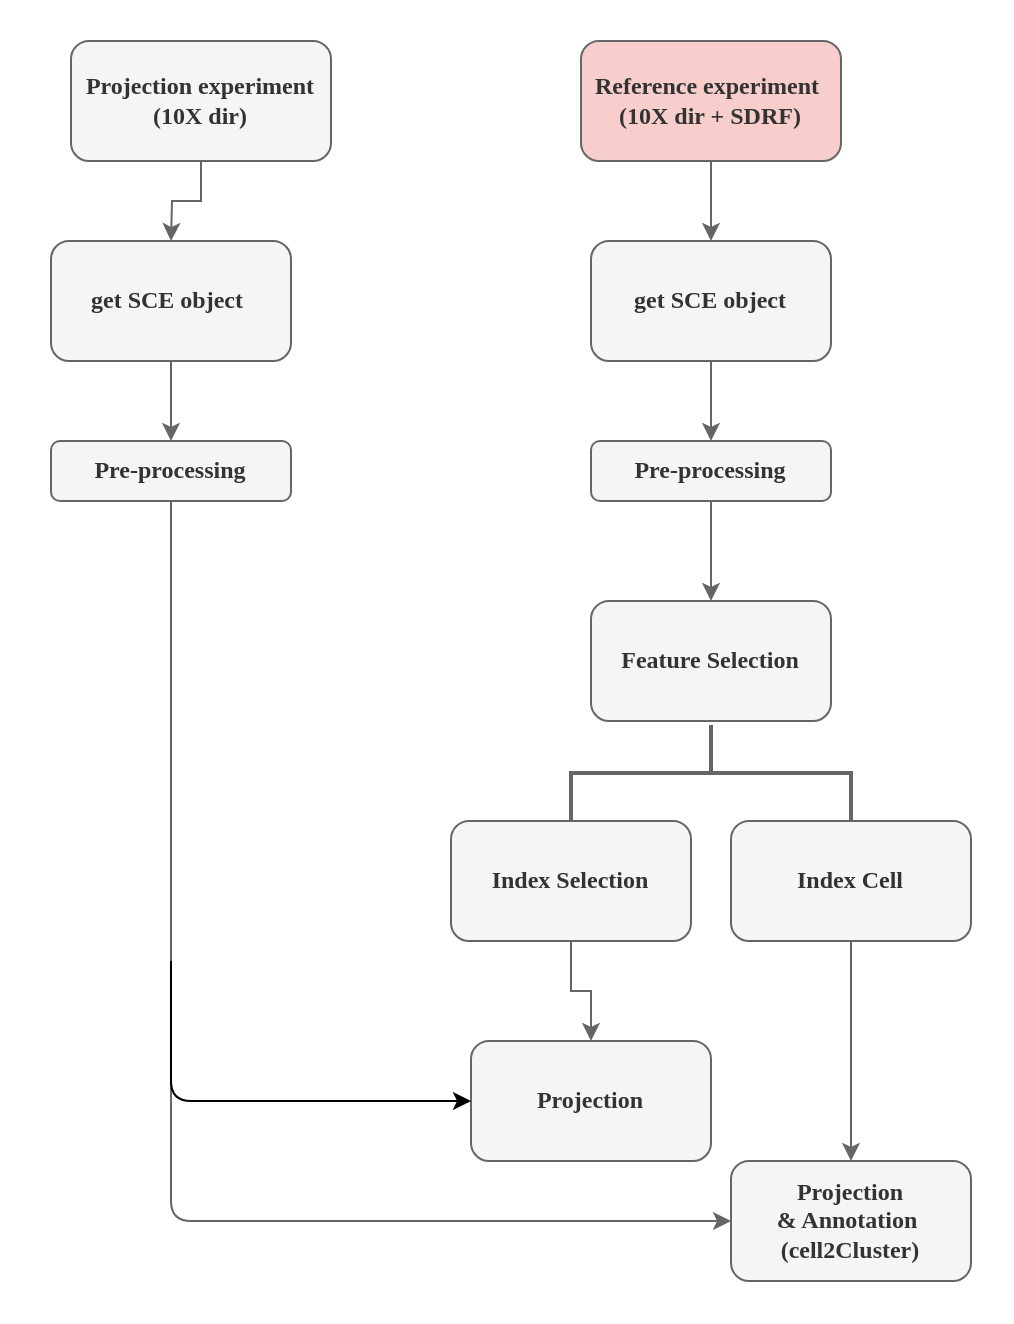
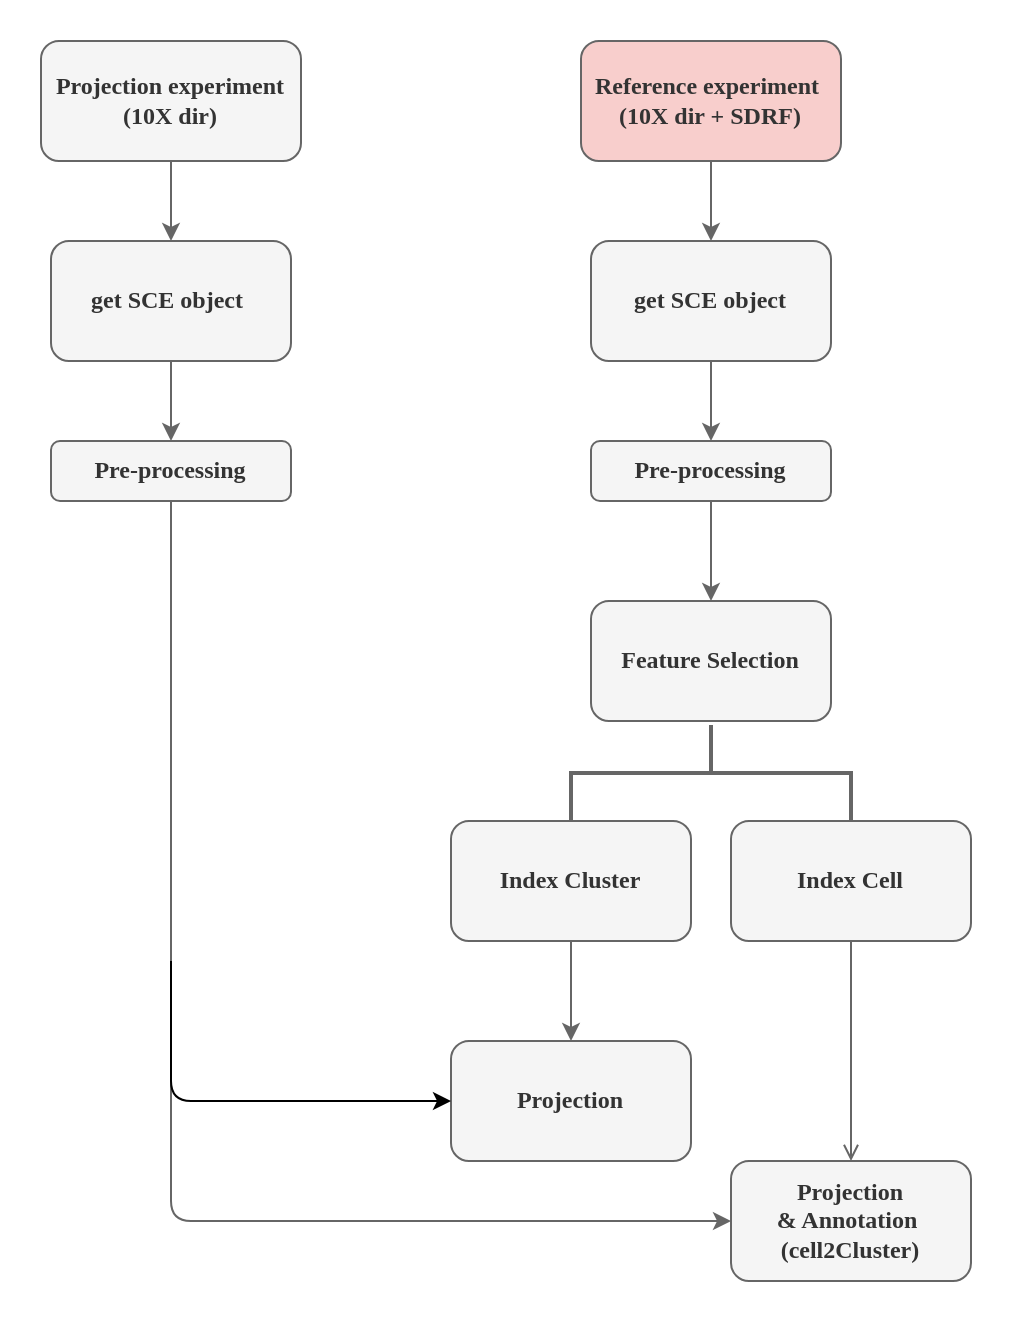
(201, 101) -> (171, 101)
(571, 881) -> (571, 881)
(591, 1101) -> (571, 1101)
(851, 1146) -> (851, 1149)
